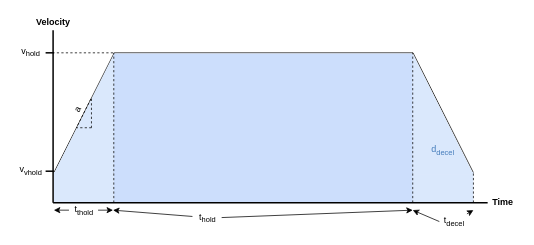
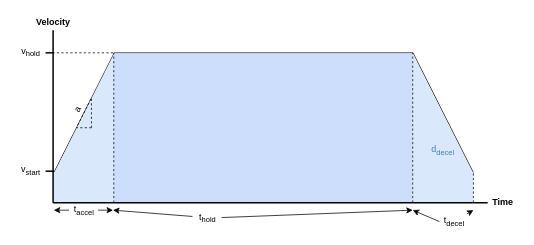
(31, 171) -> (31, 171)
(84, 210) -> (84, 210)
